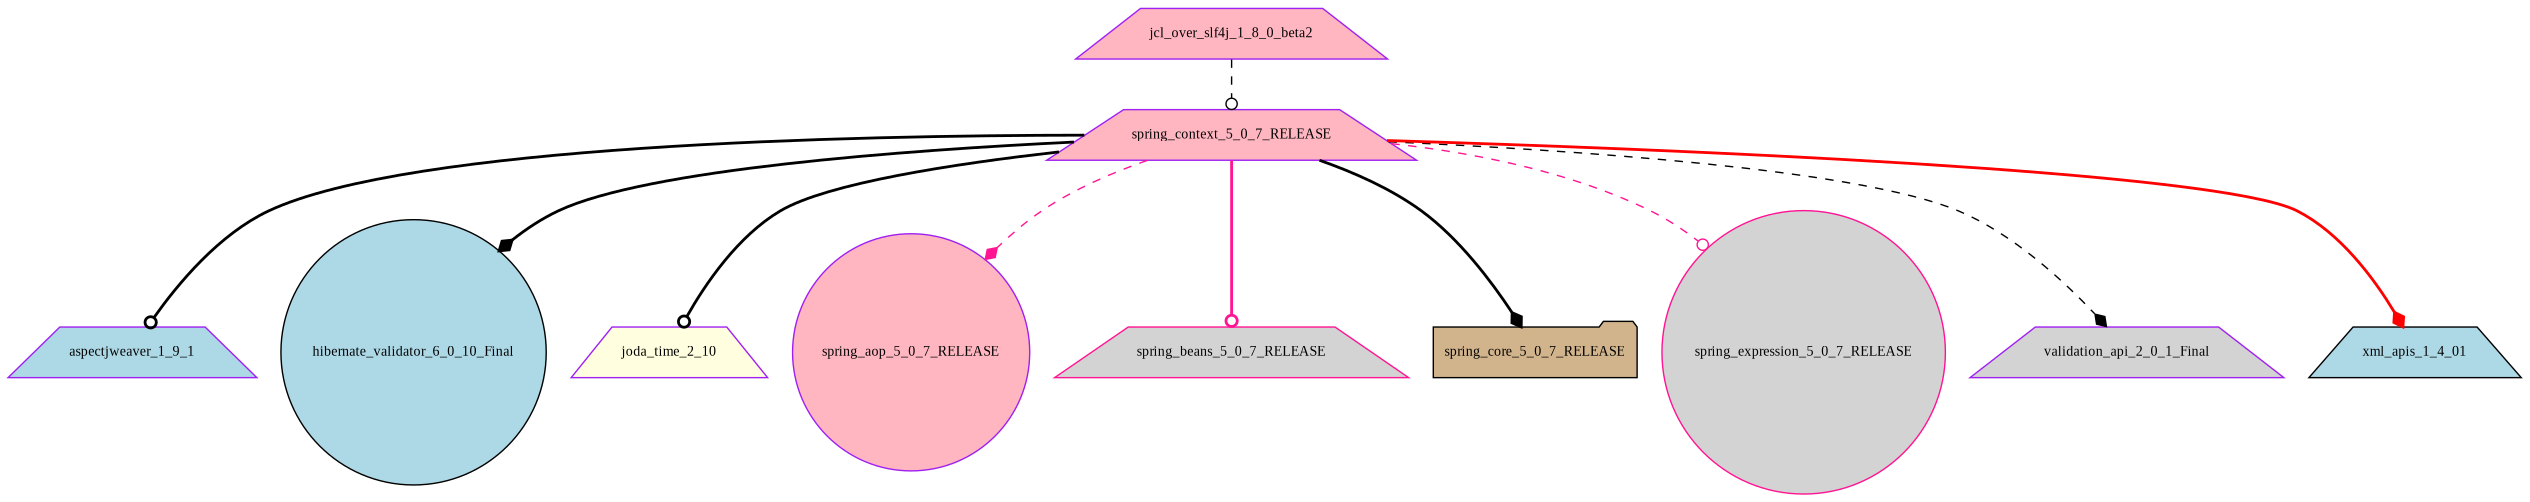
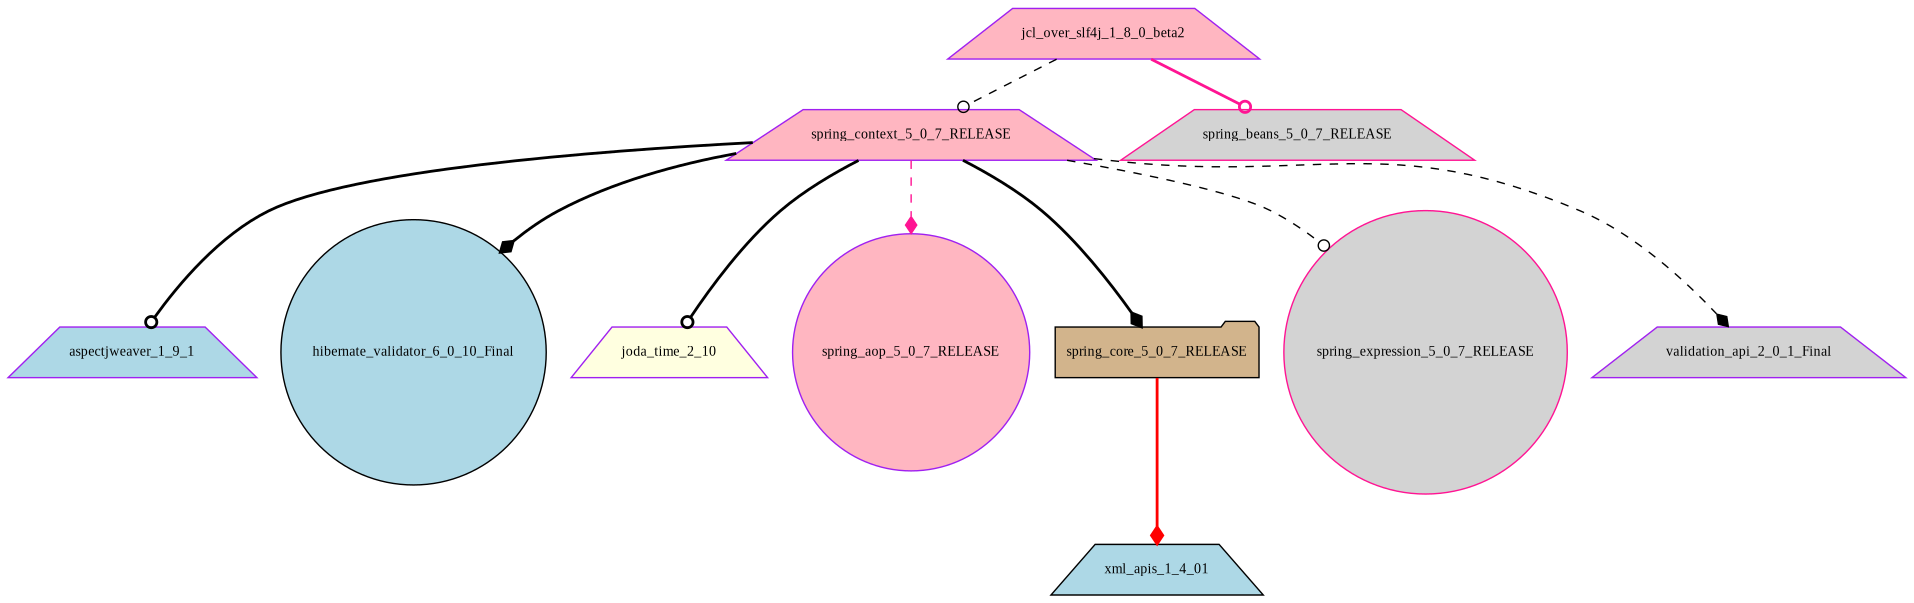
(1915, 164) -> (1157, 452)
(1551, 174) -> (1198, 187)
(1232, 238) -> (1196, 82)
